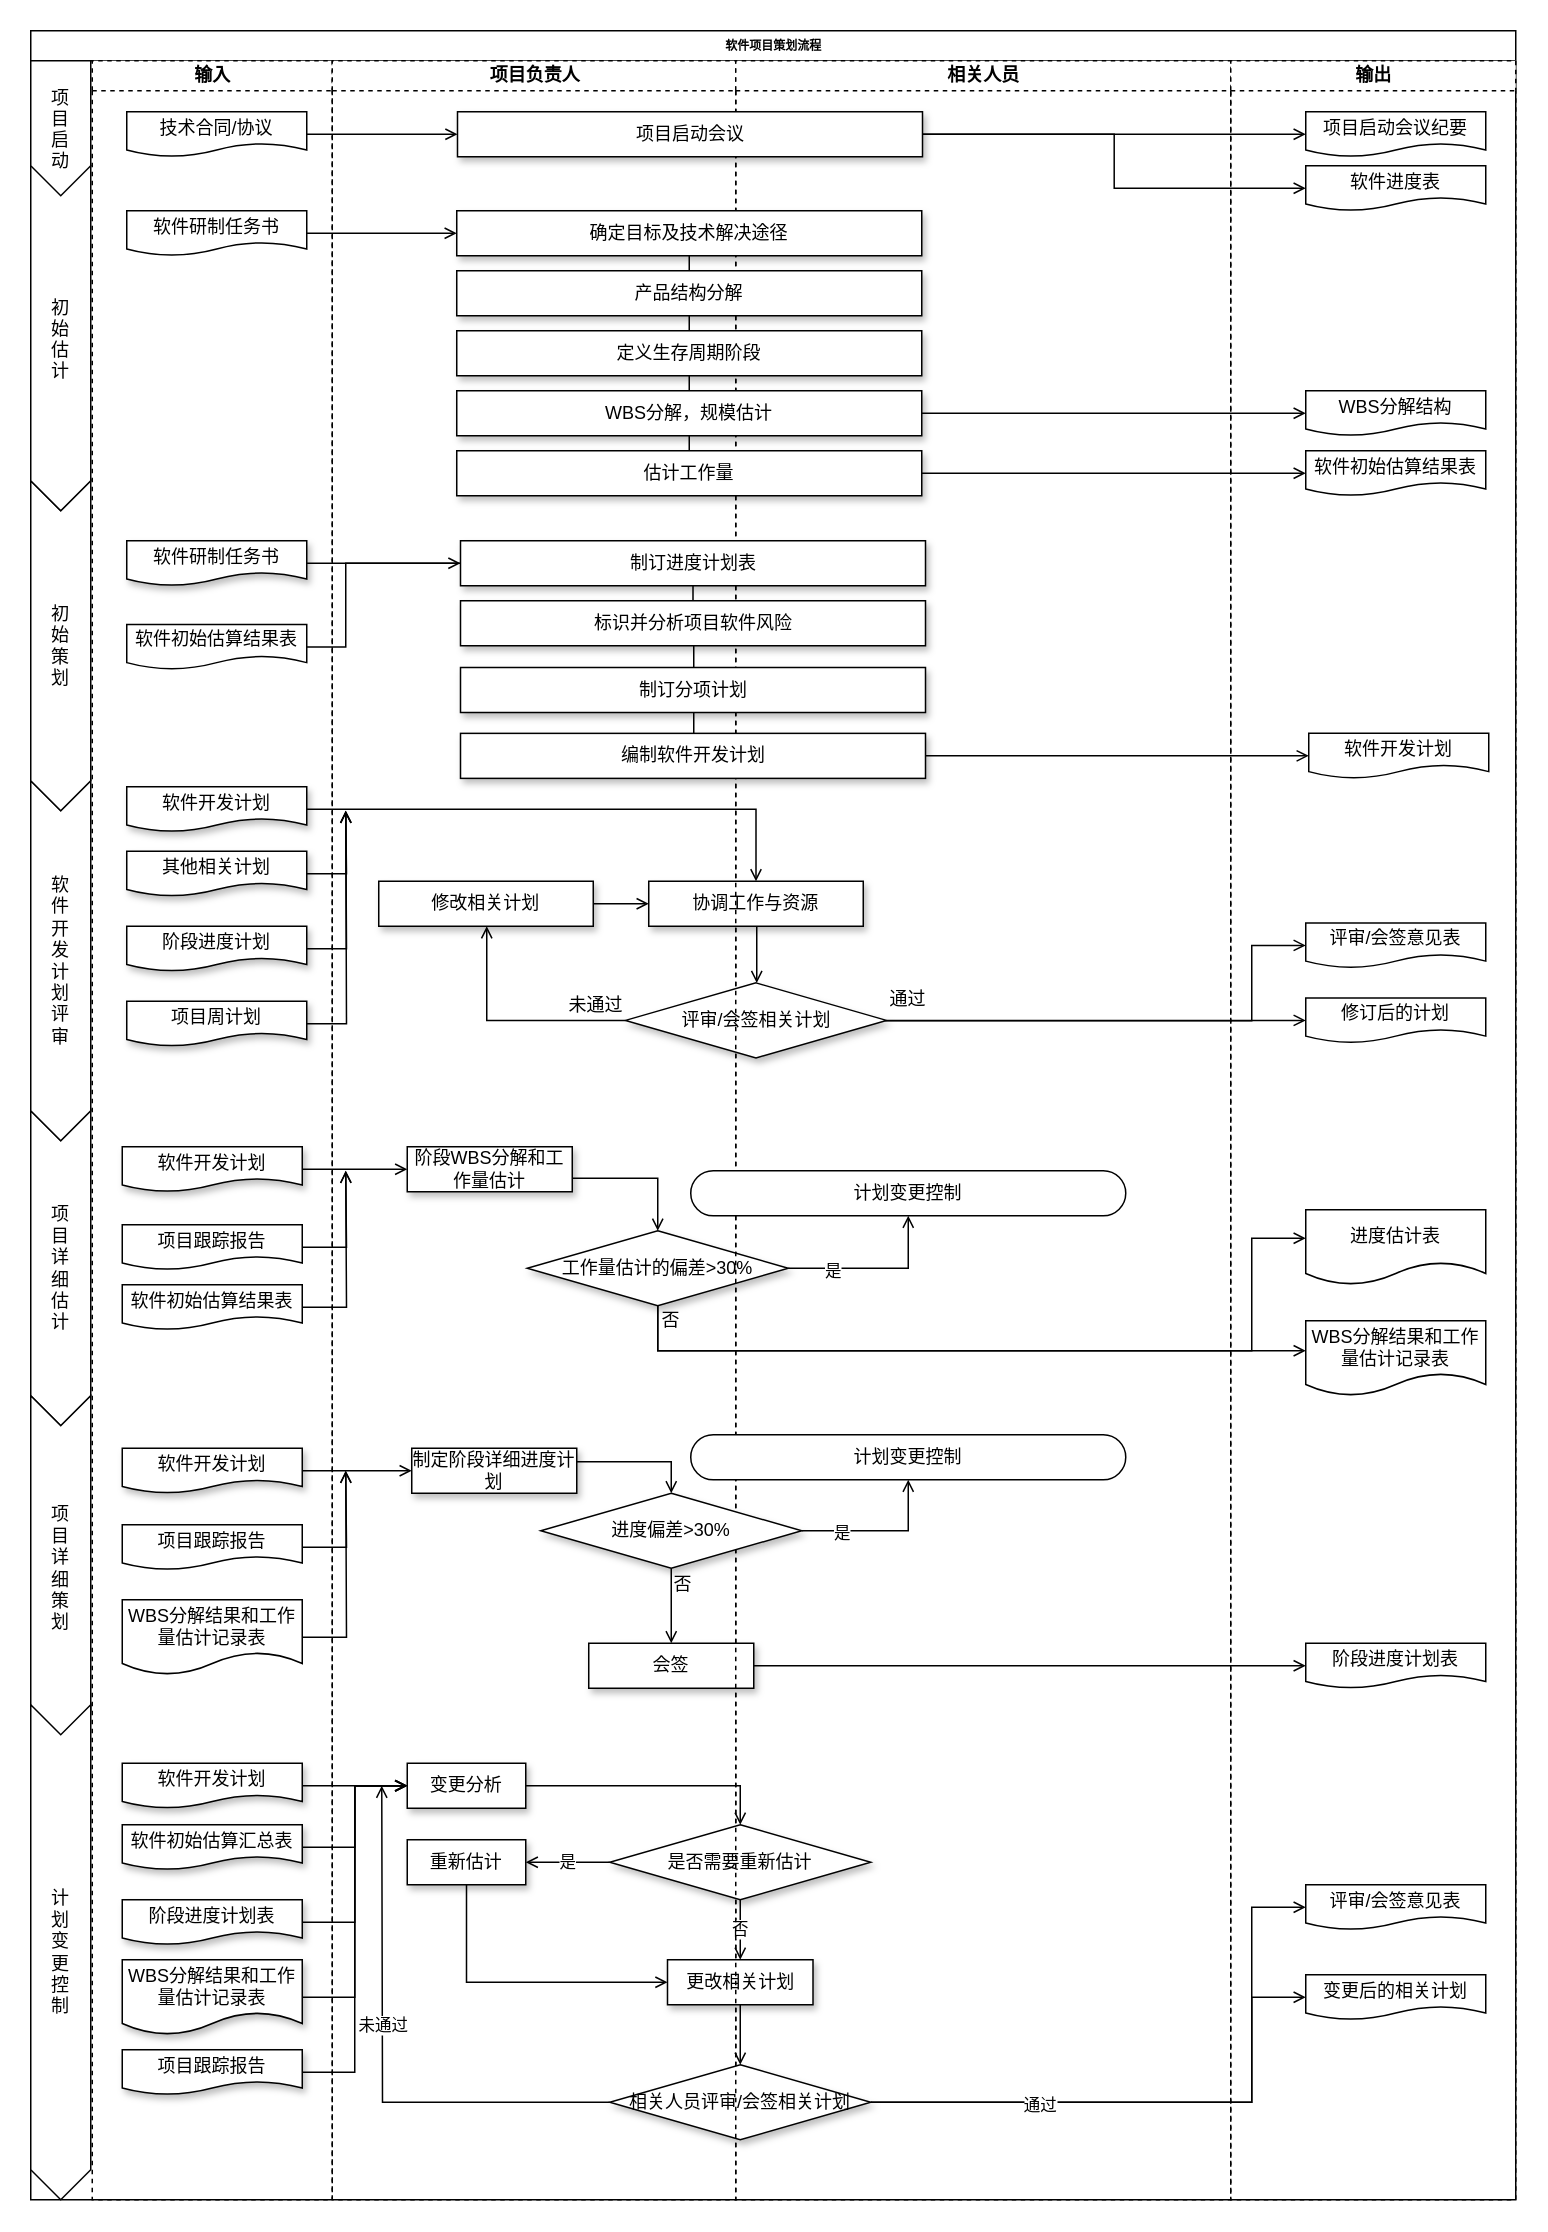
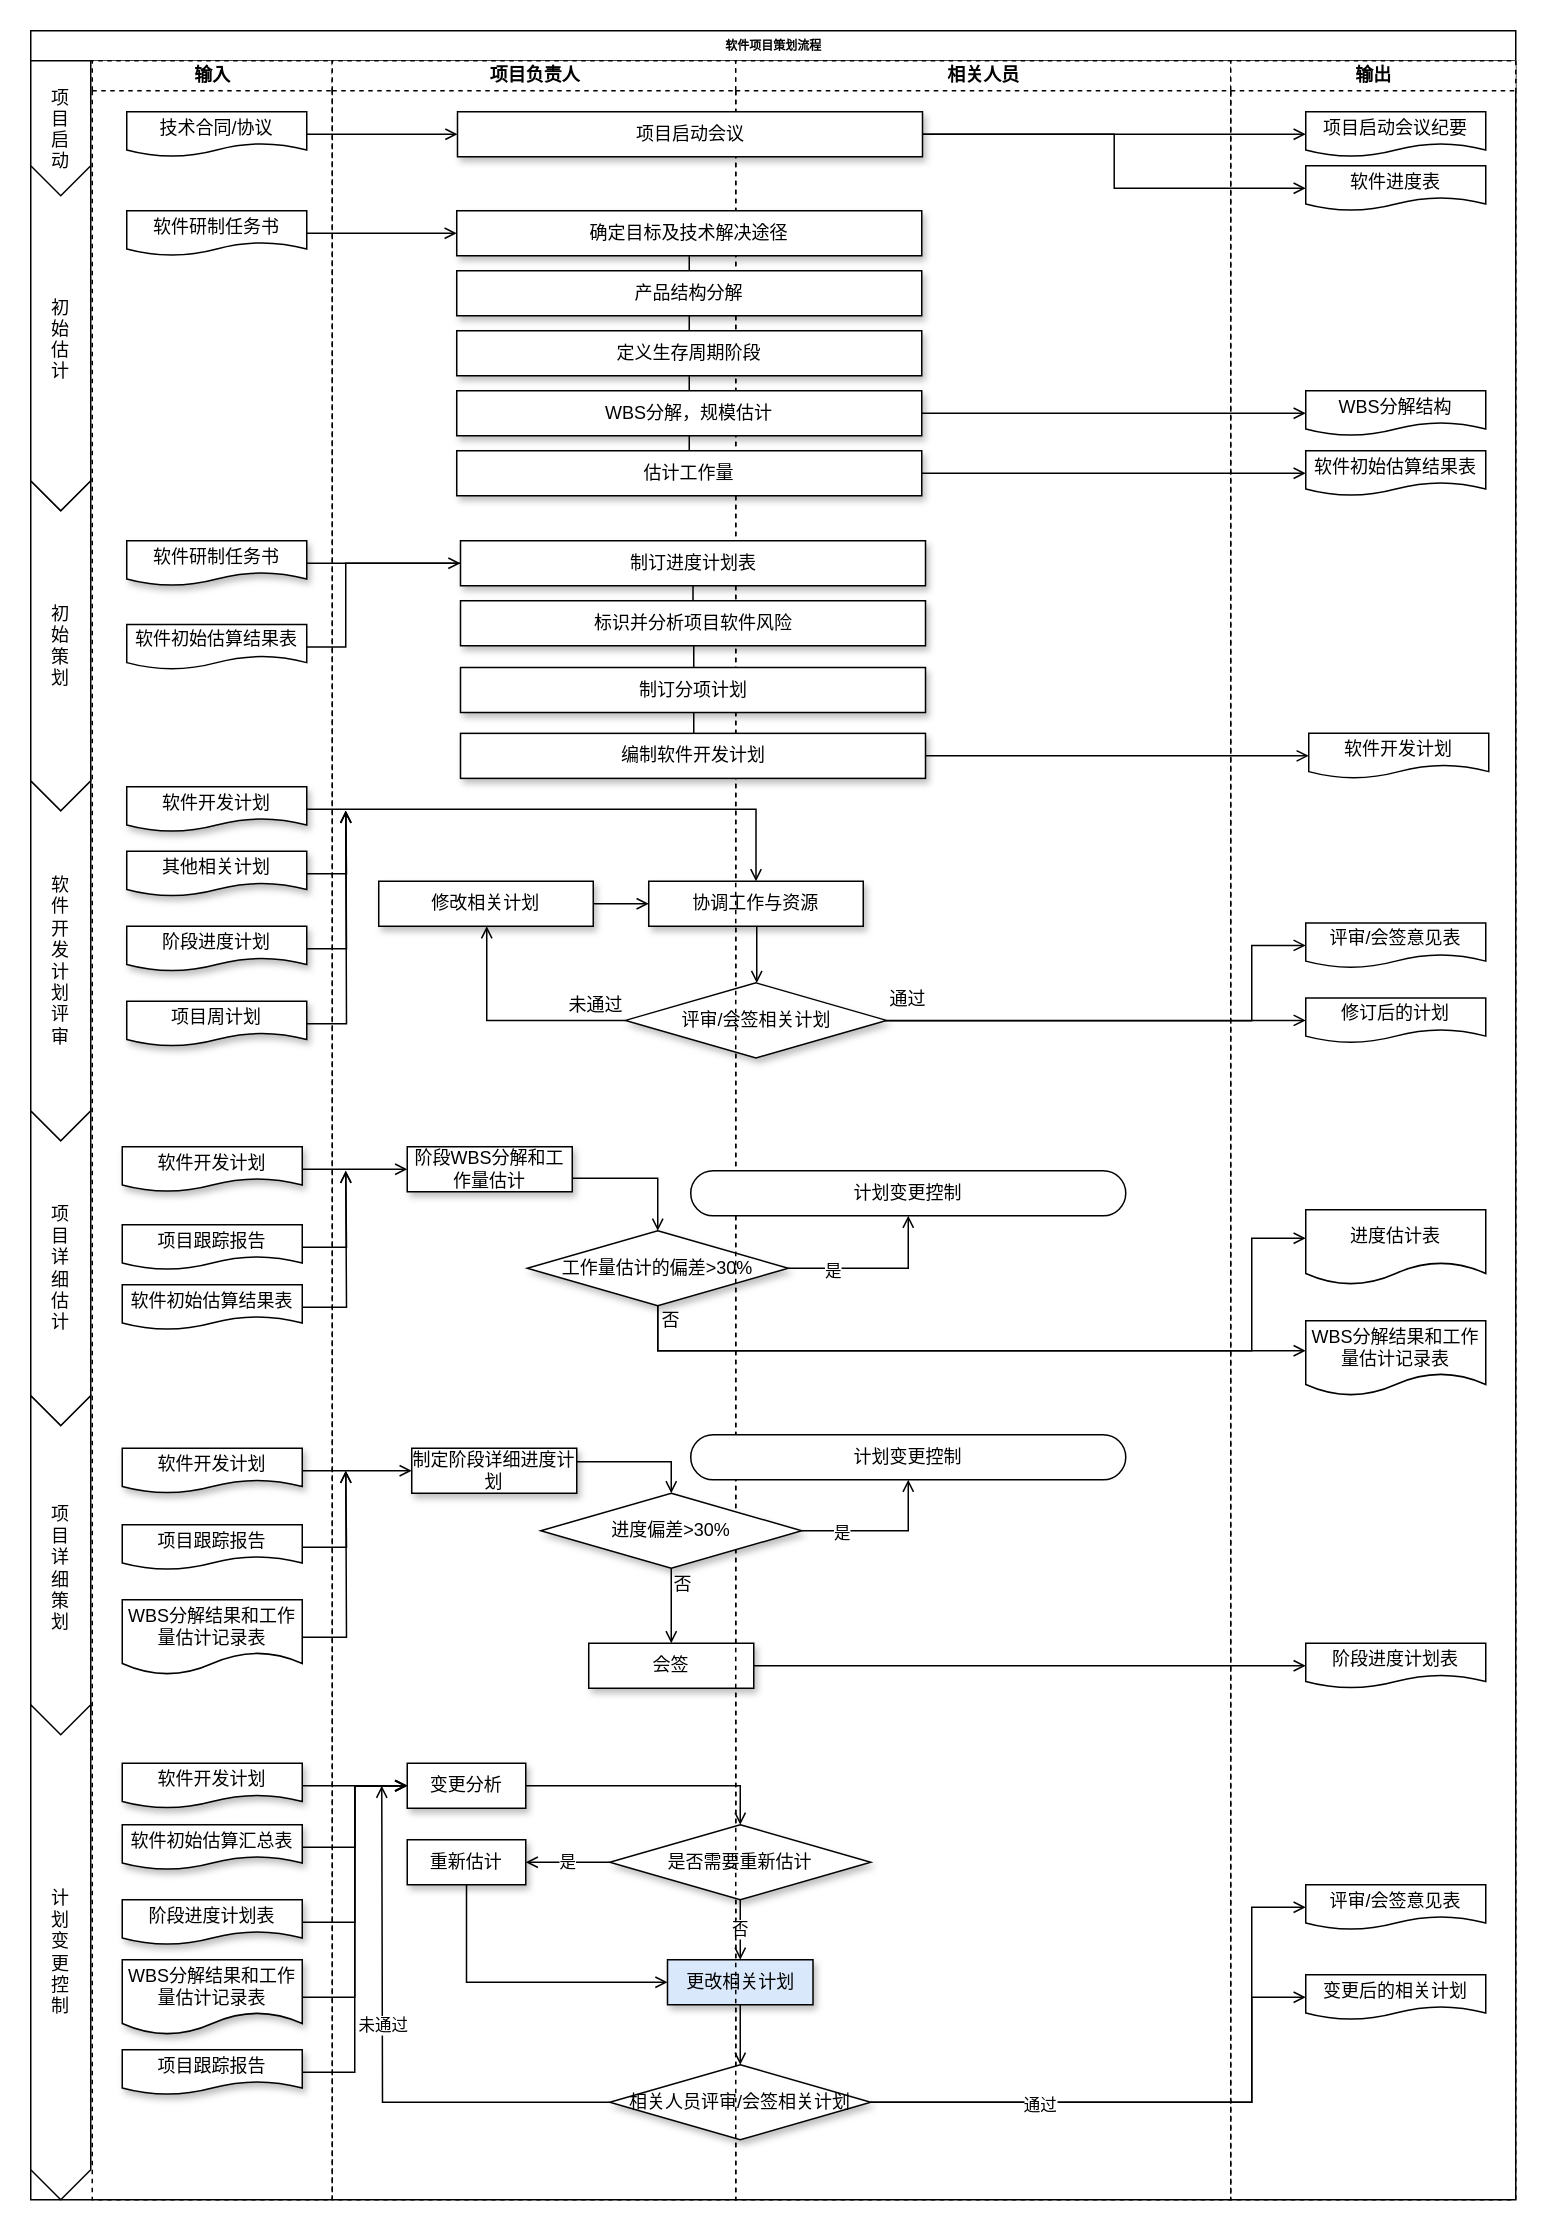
(740, 1982) -> (740, 1982)
